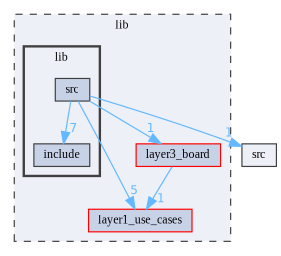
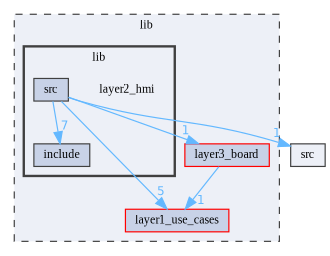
none -> (127, 90)
